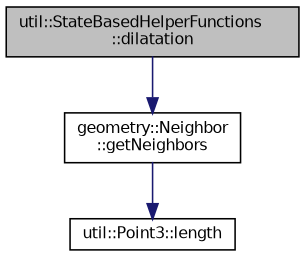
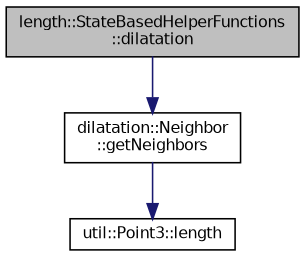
(153, 32) -> (153, 32)
(153, 138) -> (153, 138)
